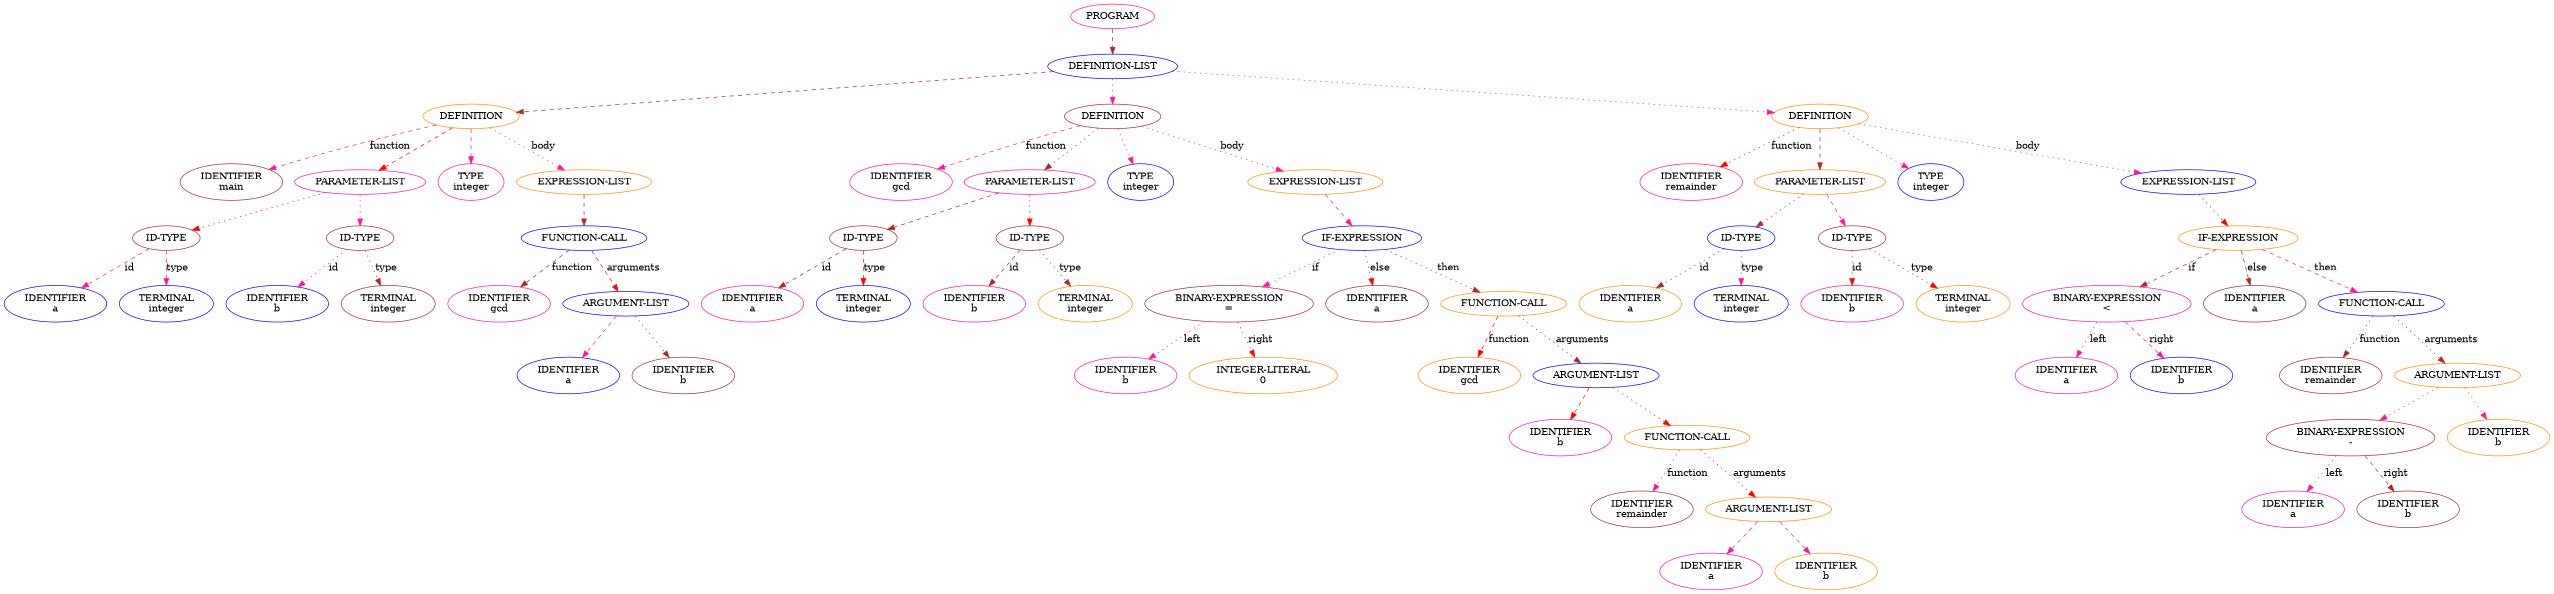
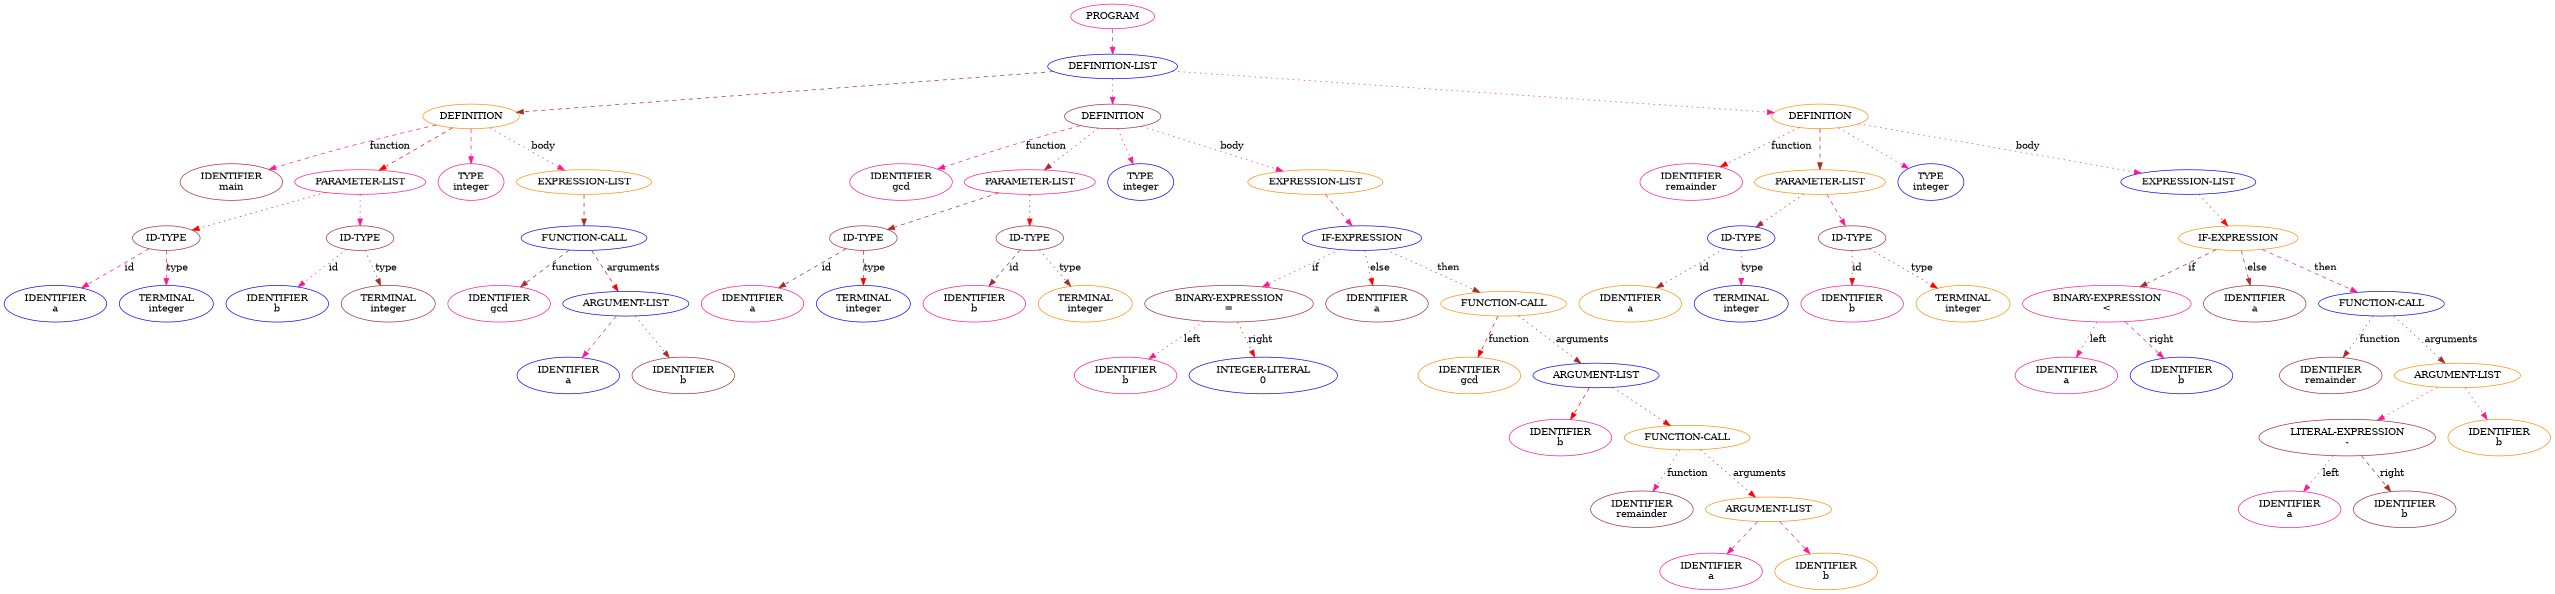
(1113, 38) -> (1113, 38)
(1263, 375) -> (1263, 375)
(2351, 438) -> (2347, 438)
